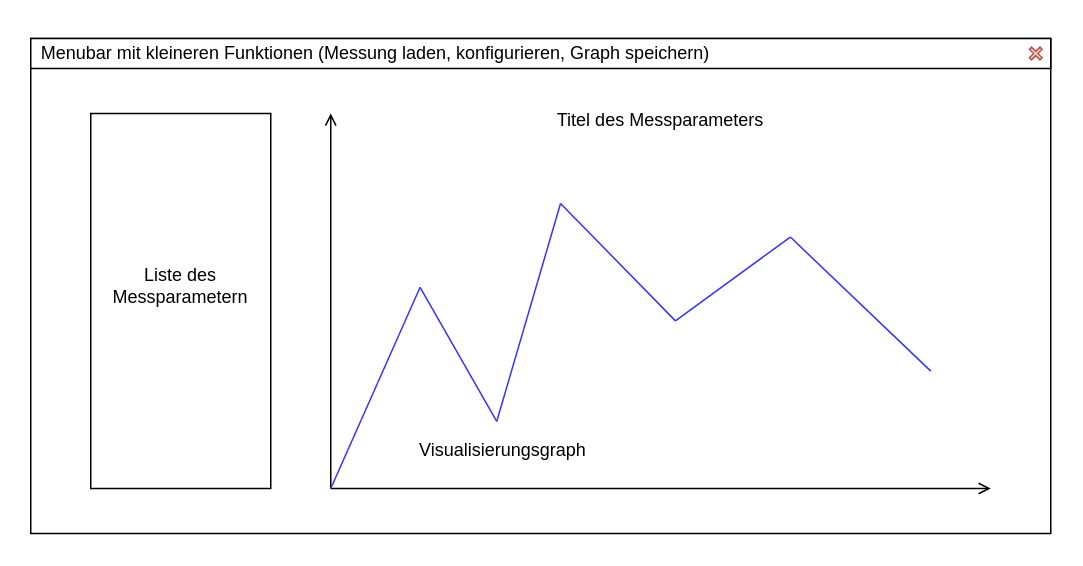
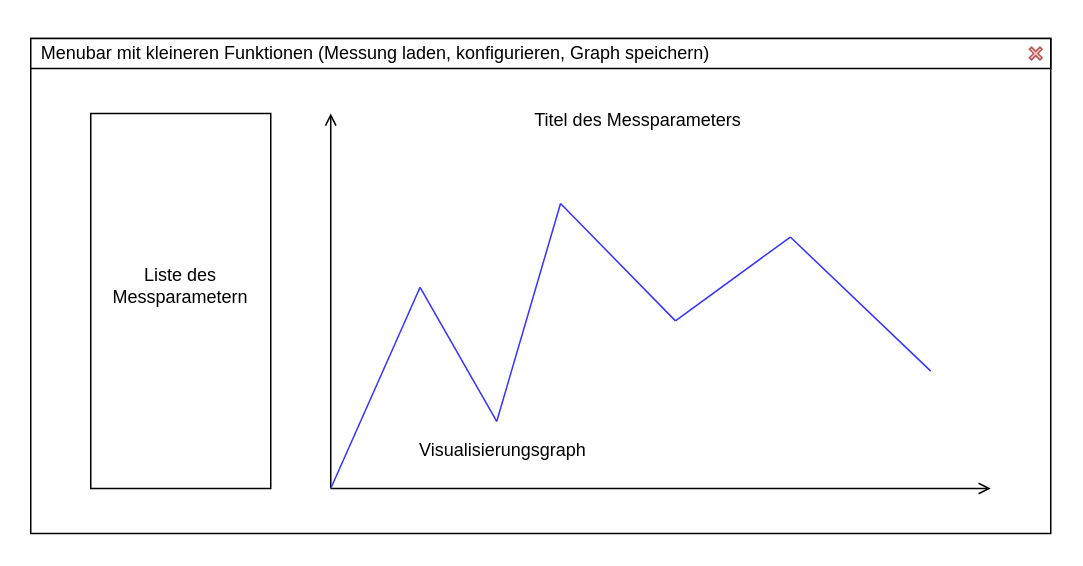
(661, 121) -> (638, 121)
